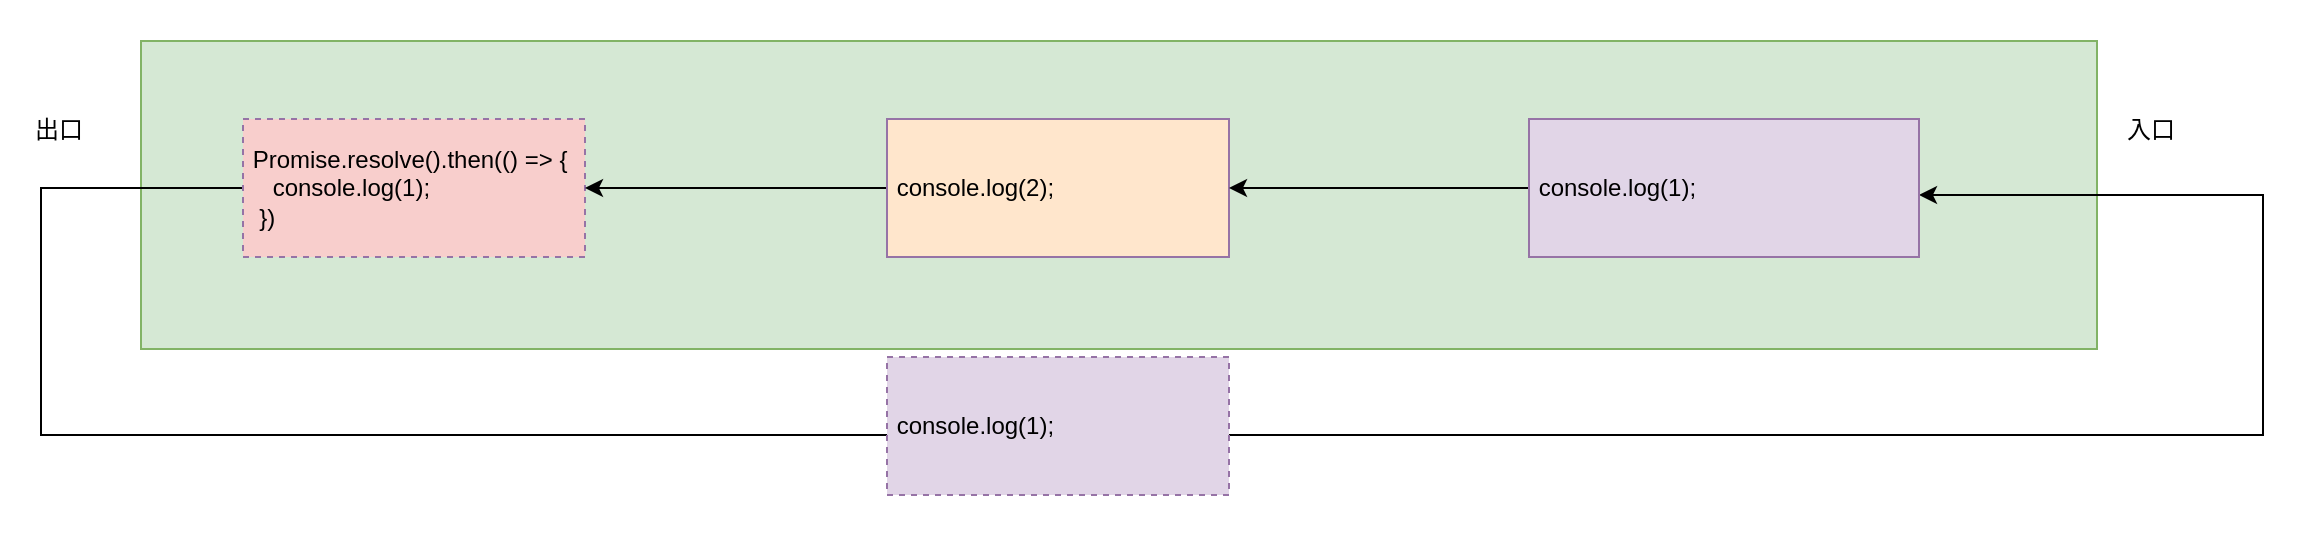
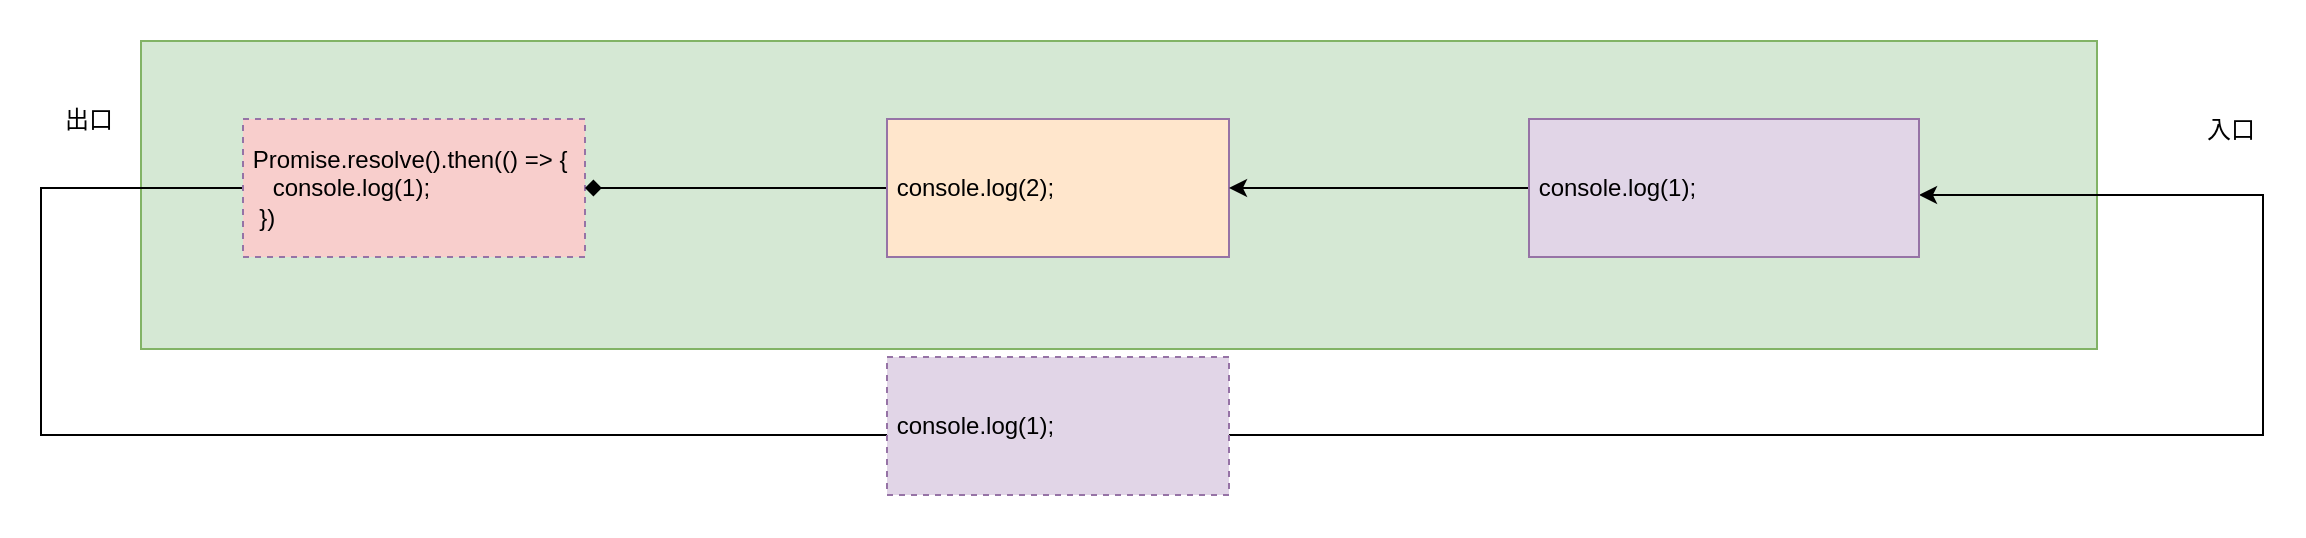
(59, 131) -> (89, 121)
(2151, 131) -> (2231, 131)
(600, 188) -> (601, 188)
